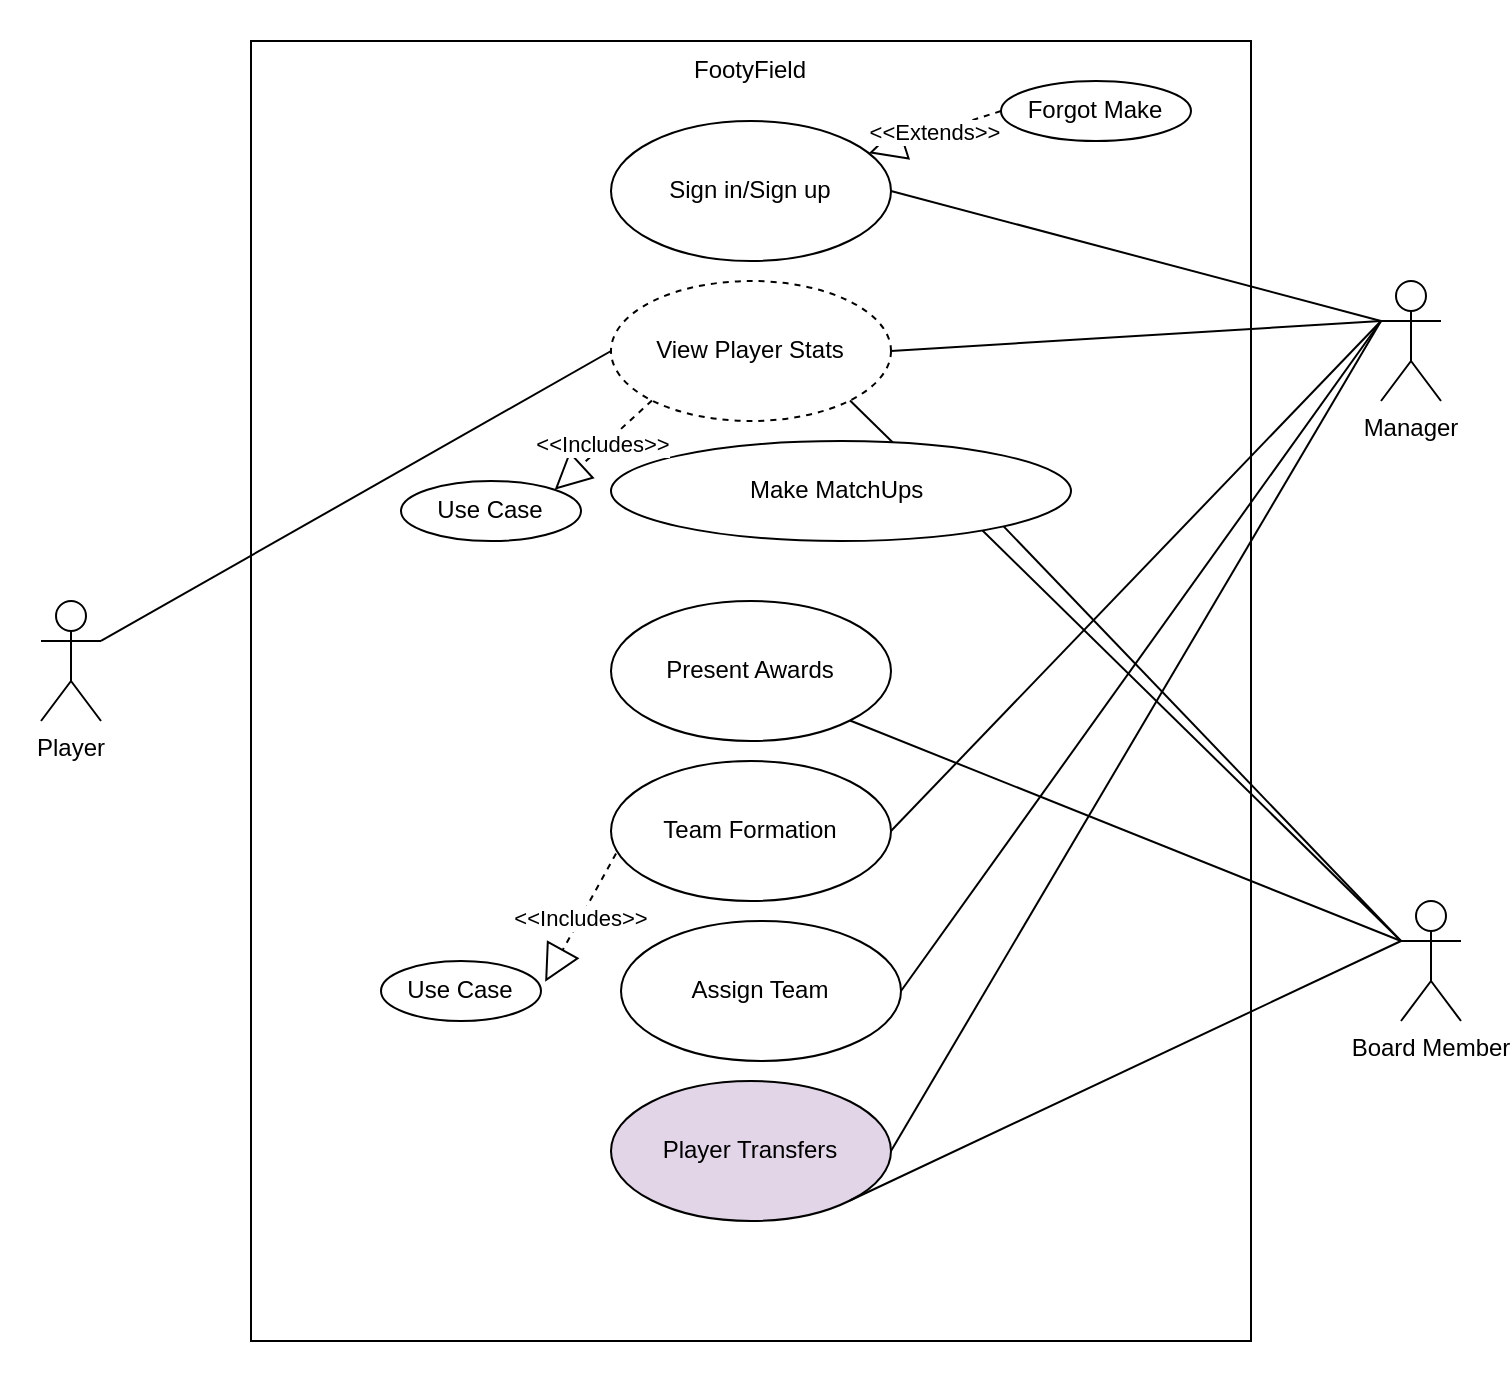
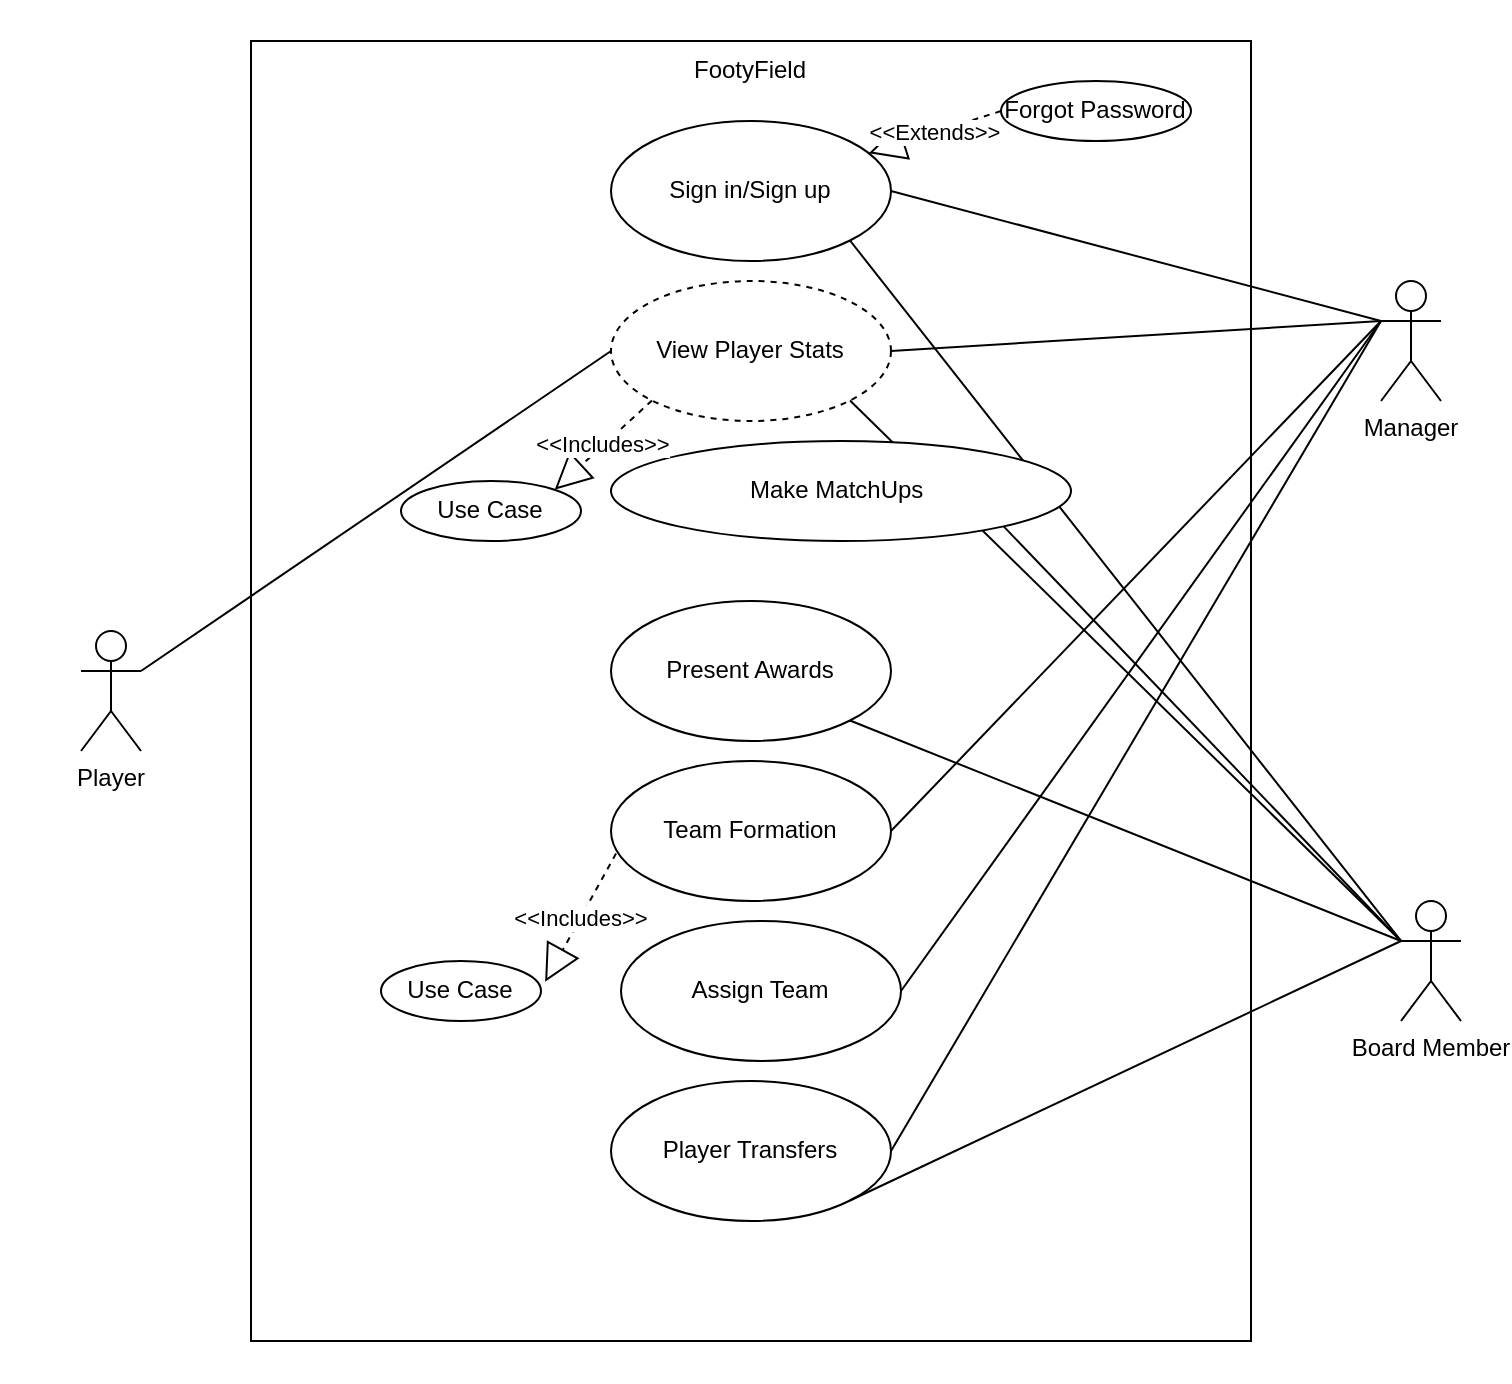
(1096, 111) -> (1096, 111)
(71, 661) -> (111, 691)
none -> (1284, 792)
(751, 1151) -> (751, 1151)
